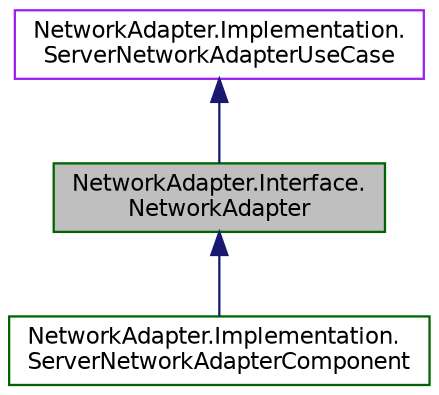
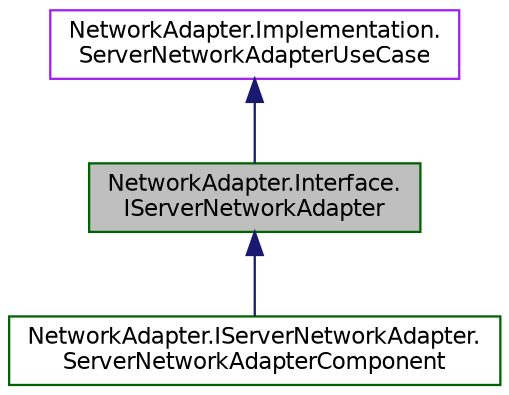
(219, 198) -> (255, 198)
(219, 351) -> (255, 351)
